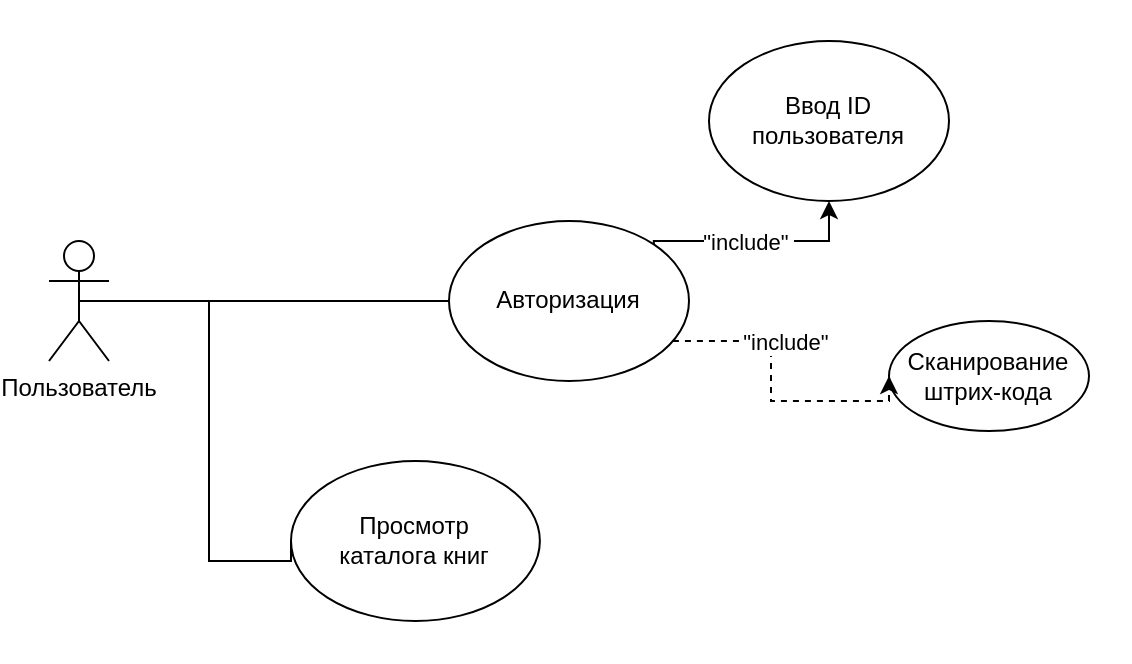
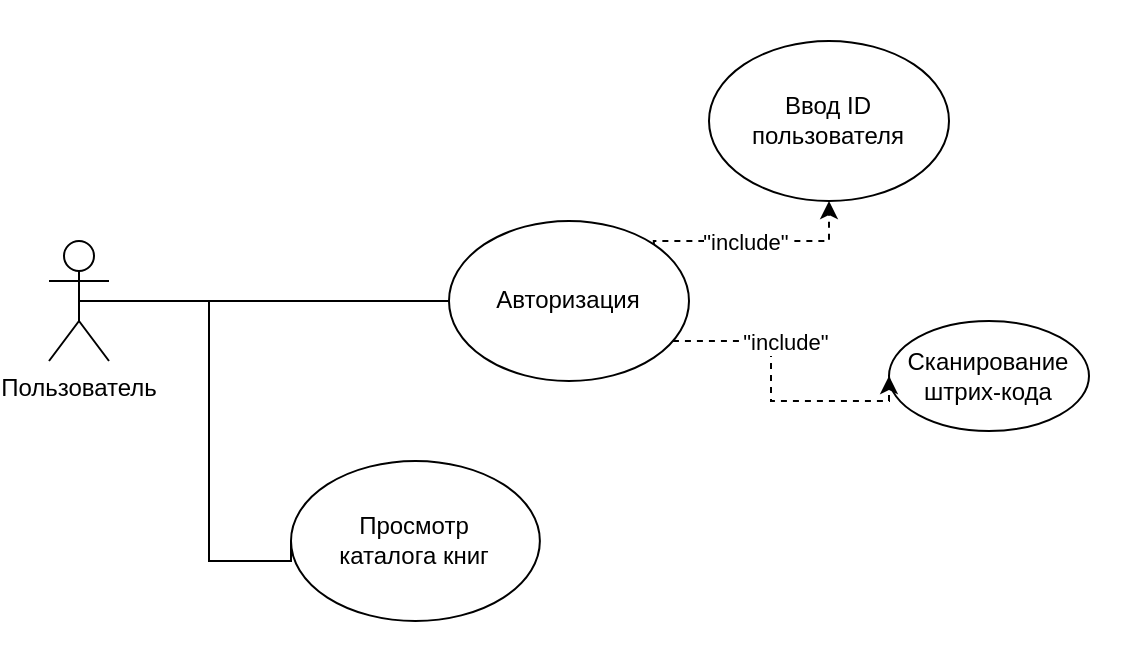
(827, 241) -> (827, 241)
